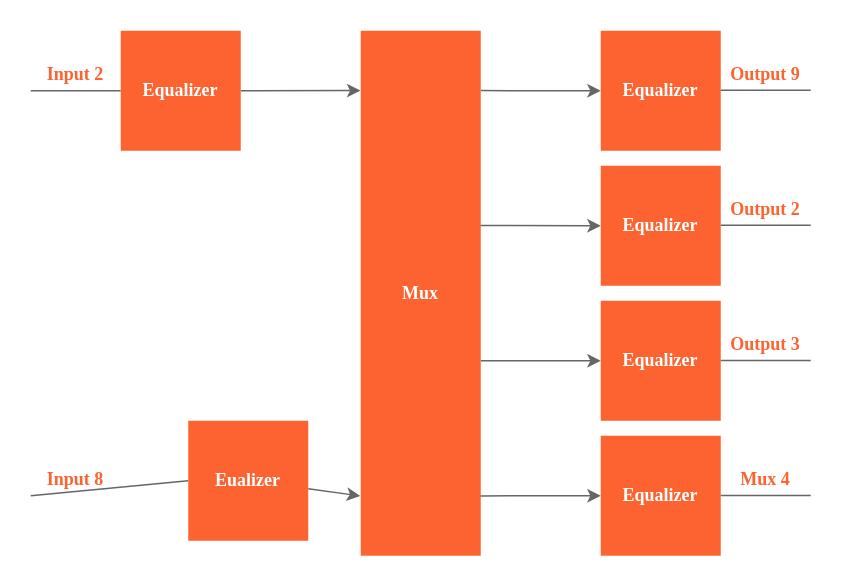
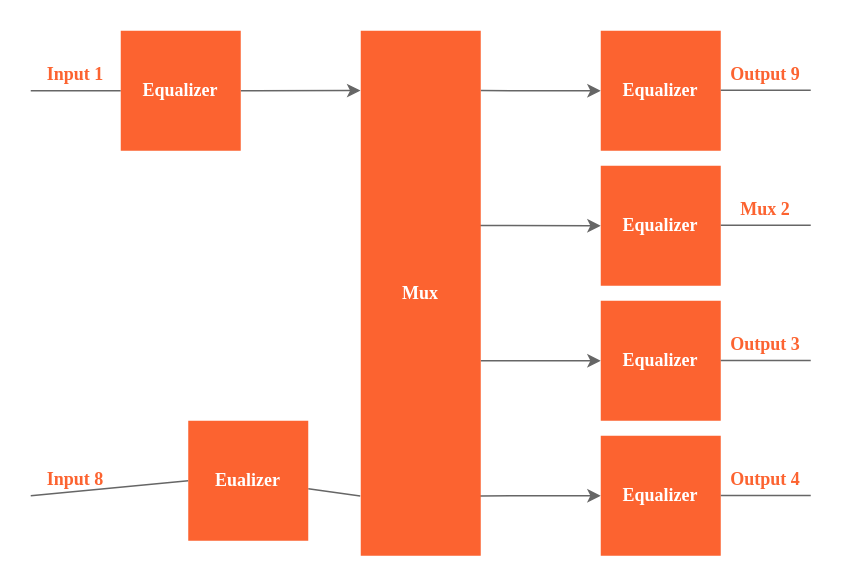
(76, 74) -> (76, 74)
(766, 209) -> (766, 209)
(766, 479) -> (766, 479)
(349, 494) -> (353, 495)
